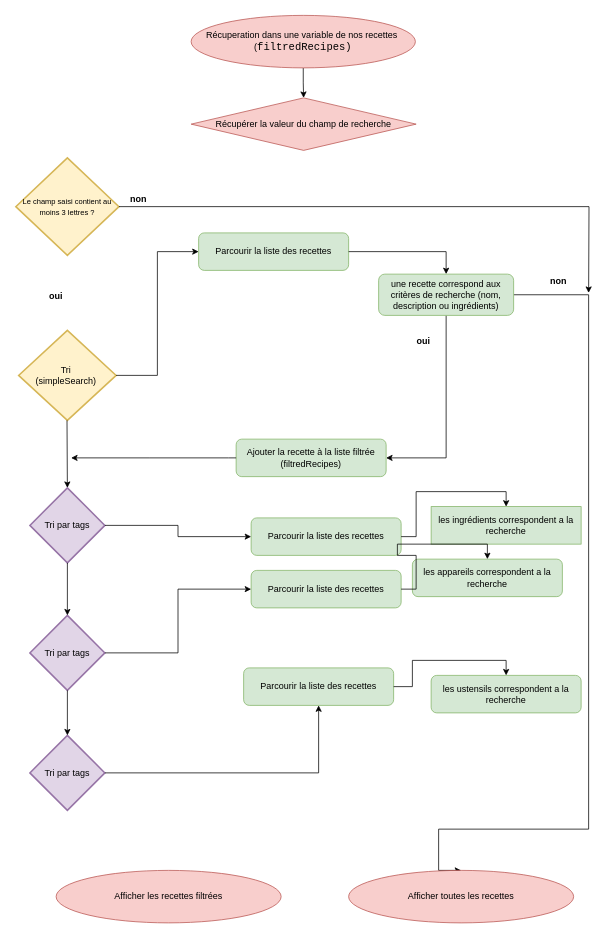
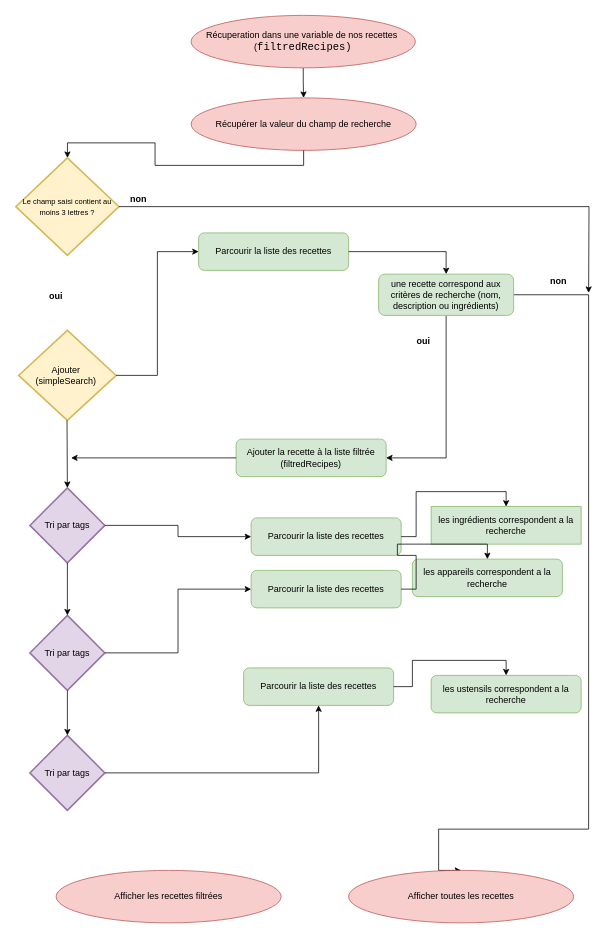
(303, 124) -> (303, 124)
none -> (236, 165)
(67, 375) -> (67, 375)
